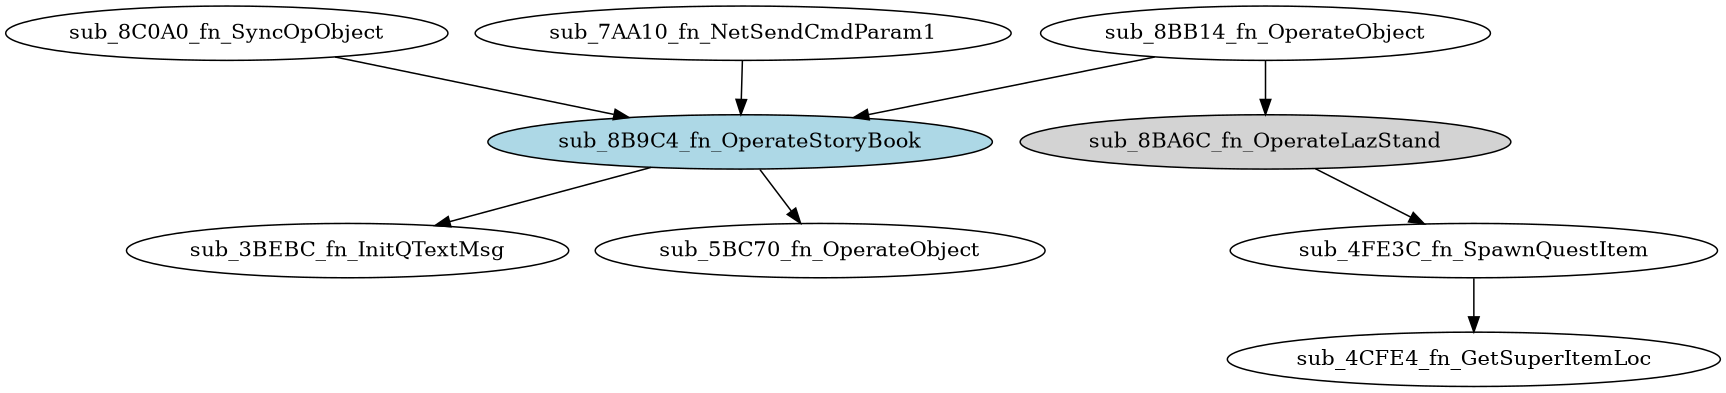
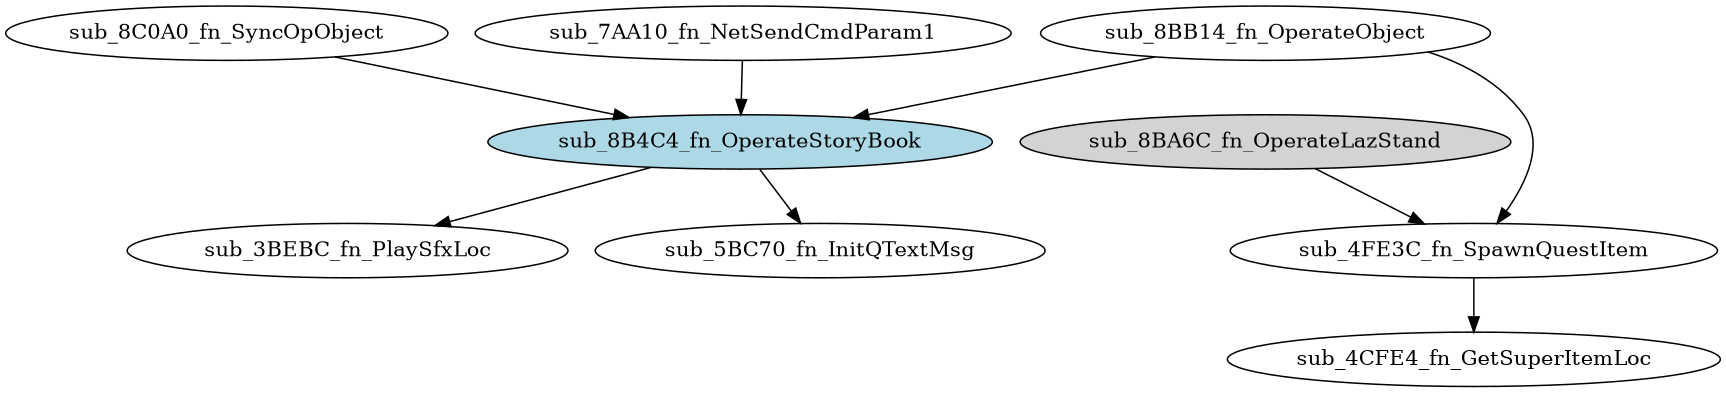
(1266, 80) -> (1520, 110)
(740, 142) -> (740, 142)
(348, 251) -> (348, 251)
(820, 251) -> (820, 251)
